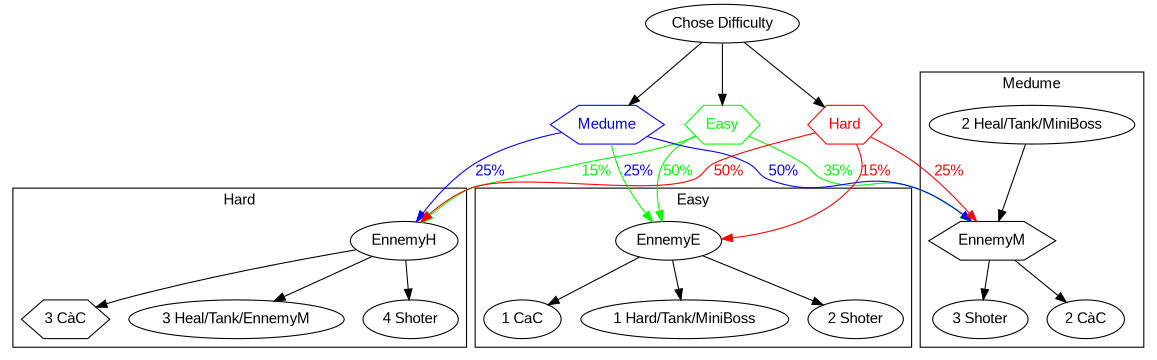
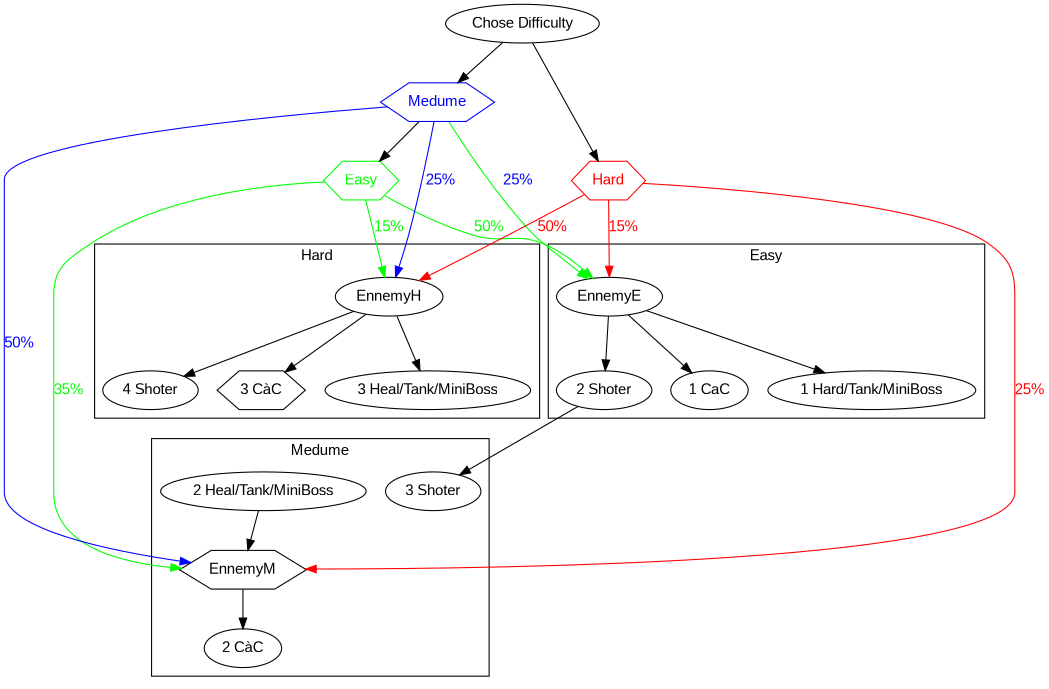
(722, 69) -> (403, 138)
(987, 275) -> (523, 438)
(237, 319) -> (428, 390)
